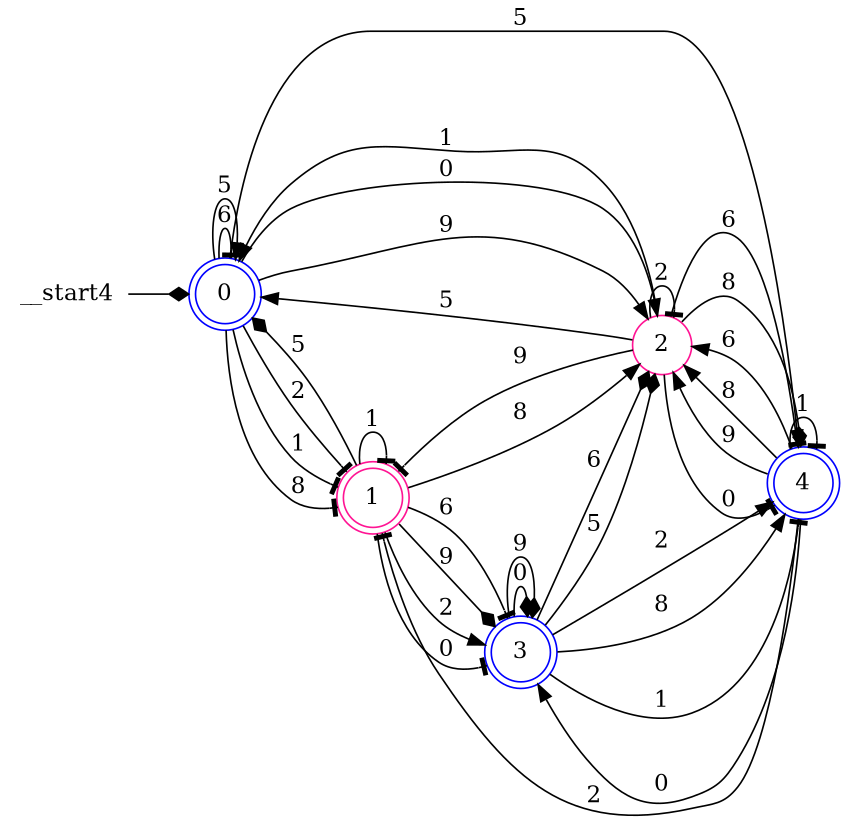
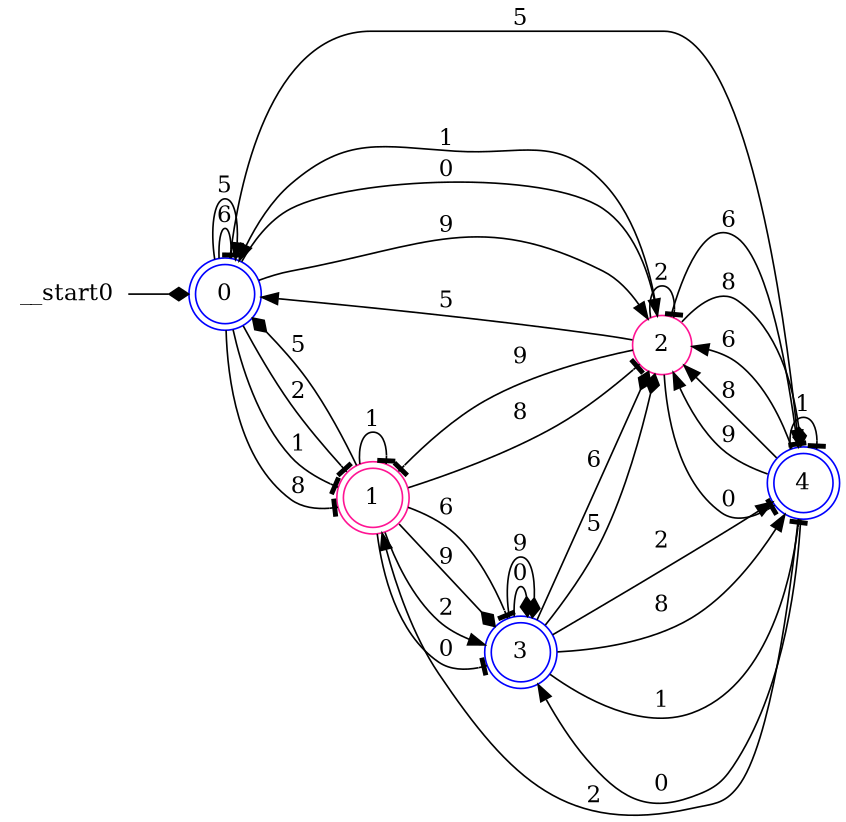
(67, 294) -> (67, 294)
(523, 443) -> (527, 441)
(629, 814) -> (633, 814)
